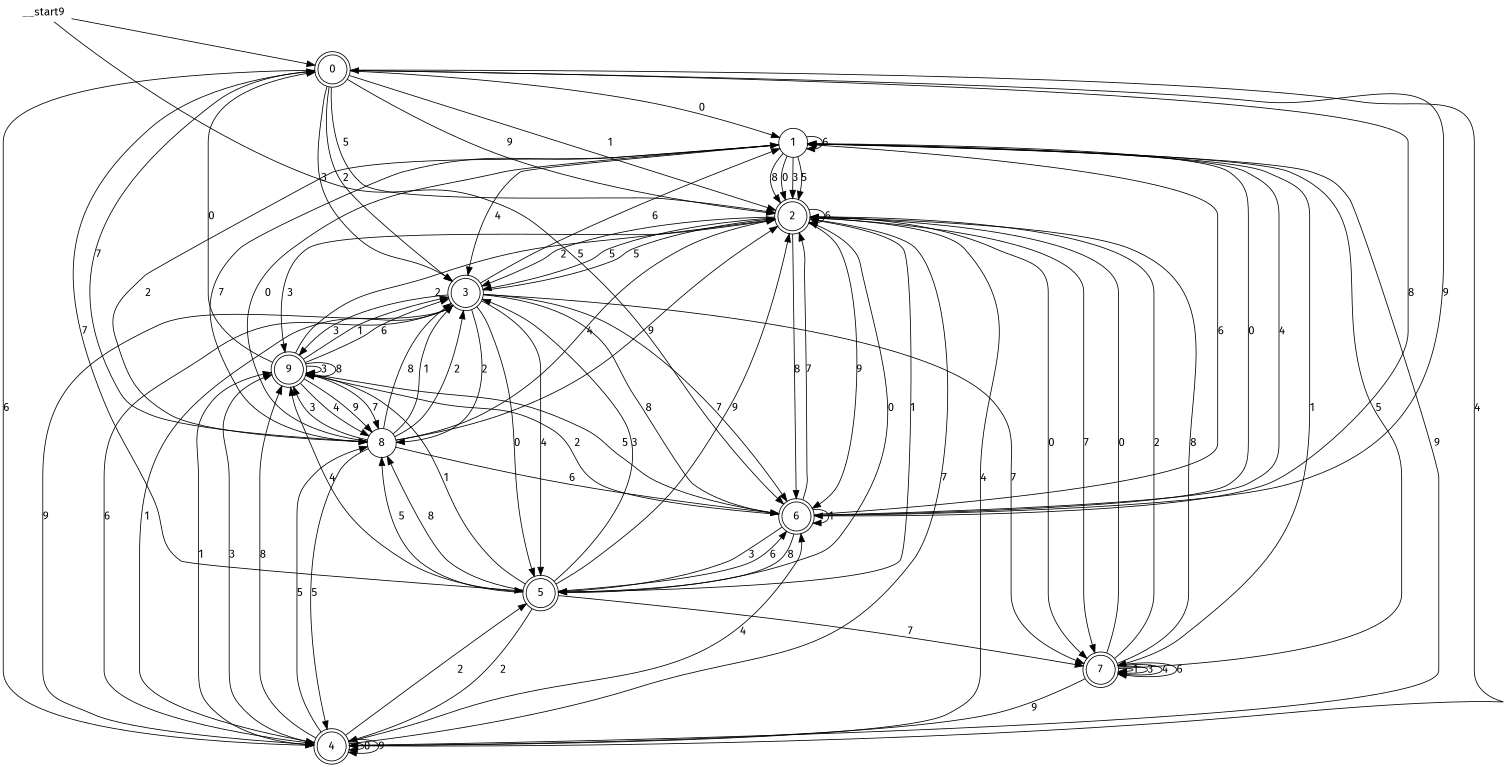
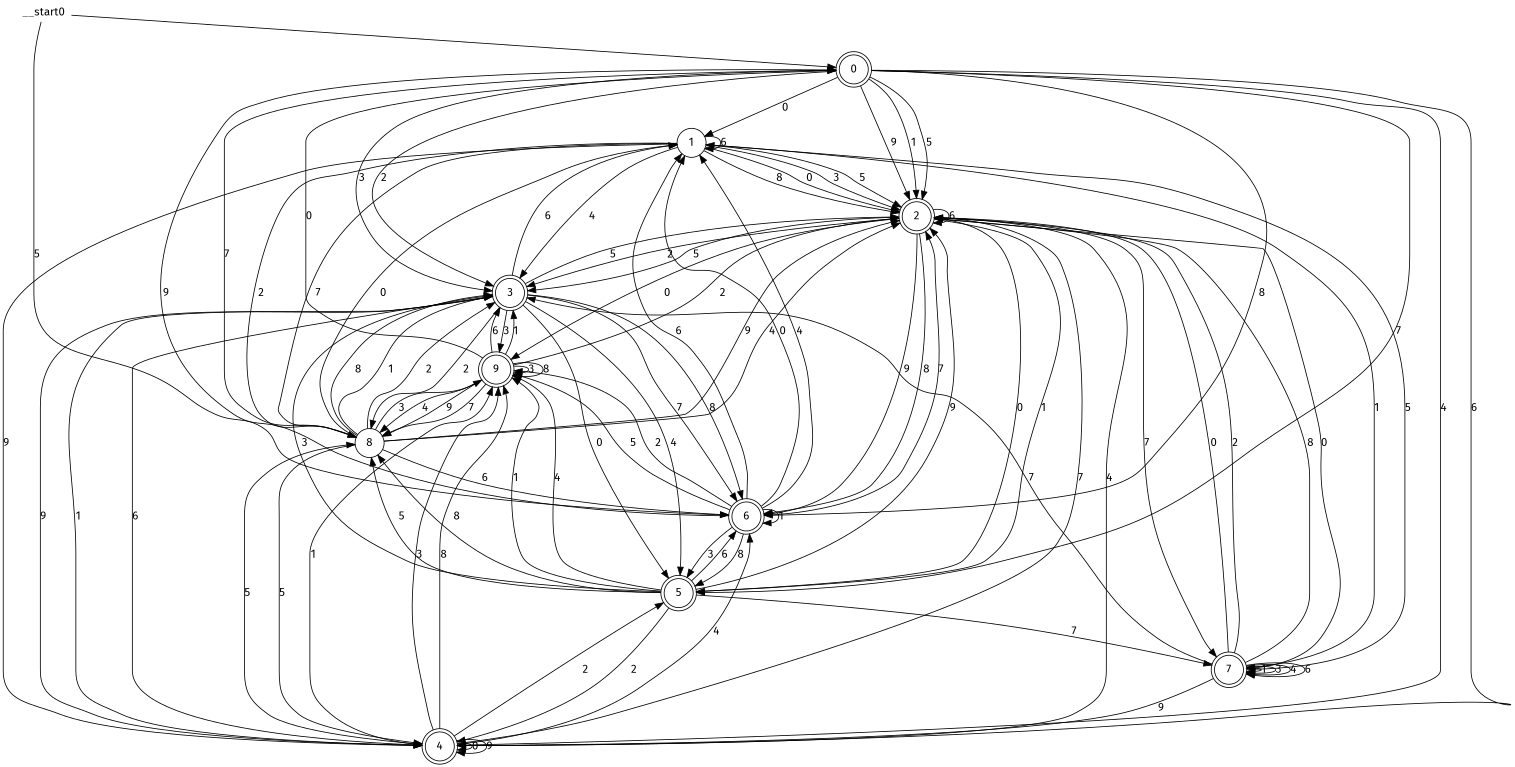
(44, 13) -> (44, 13)
(290, 293) -> (667, 293)
(890, 351) -> (942, 395)
(1409, 685) -> (3, 354)
